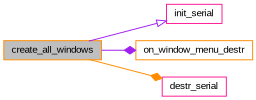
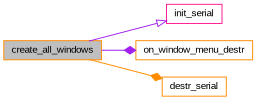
(194, 87) -> (194, 87)
